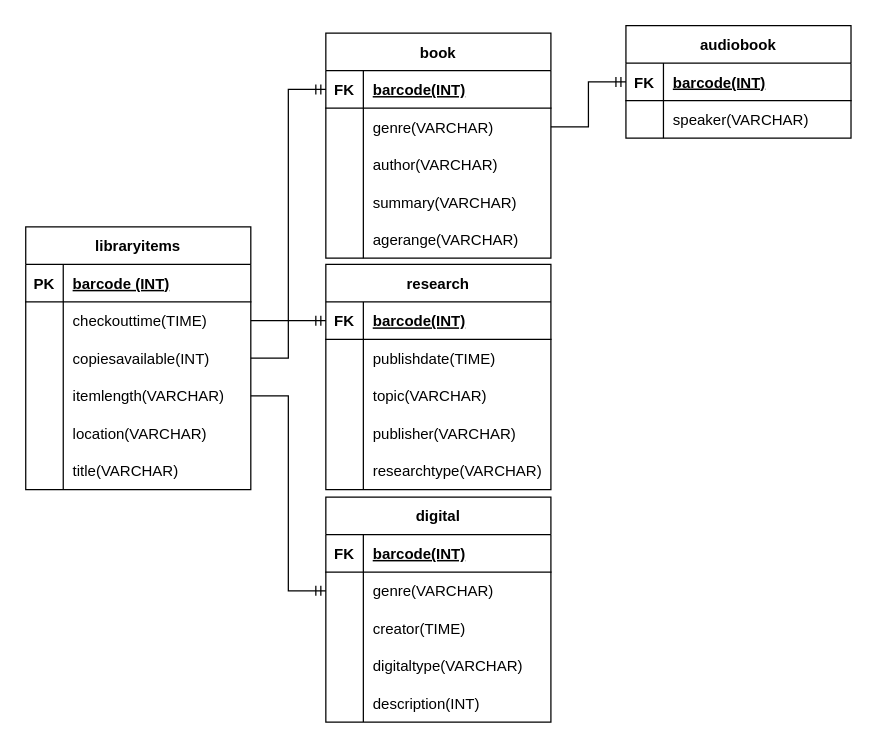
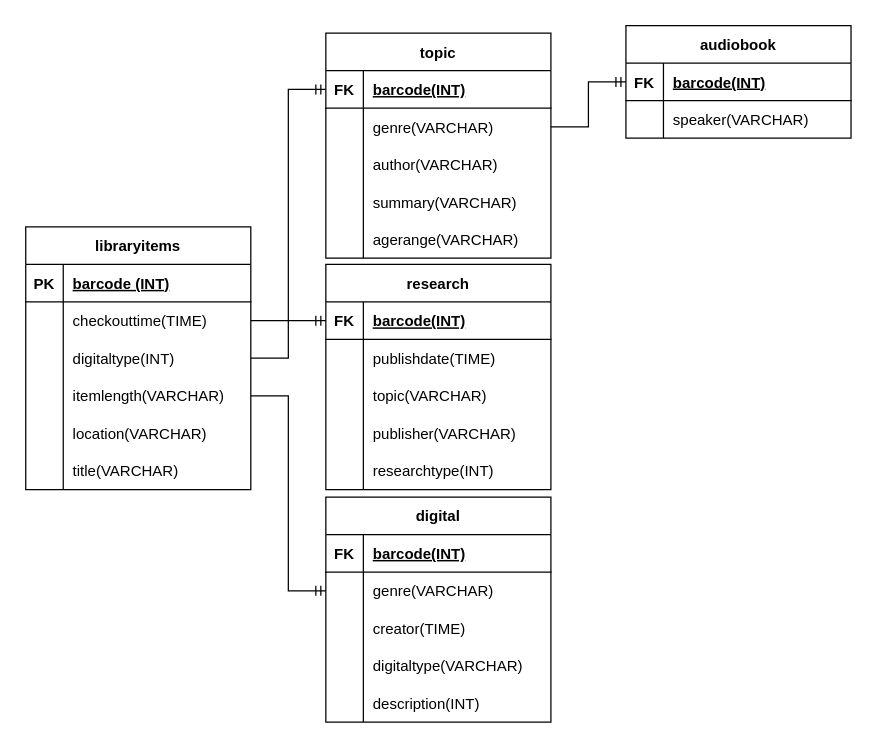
(438, 53) -> (438, 53)
(149, 359) -> (134, 359)
(461, 471) -> (444, 471)
